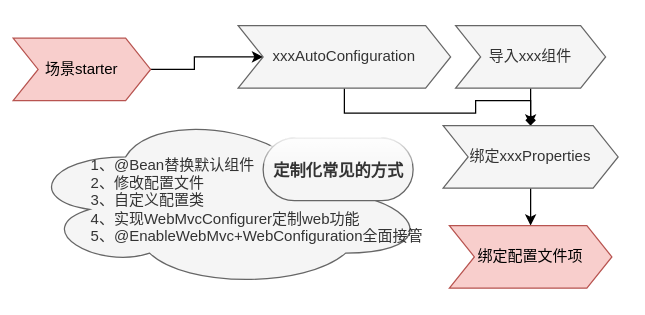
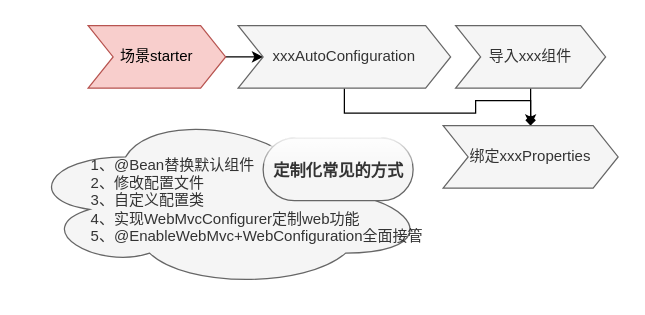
(82, 69) -> (157, 57)
(531, 211) -> none
(531, 257) -> none
